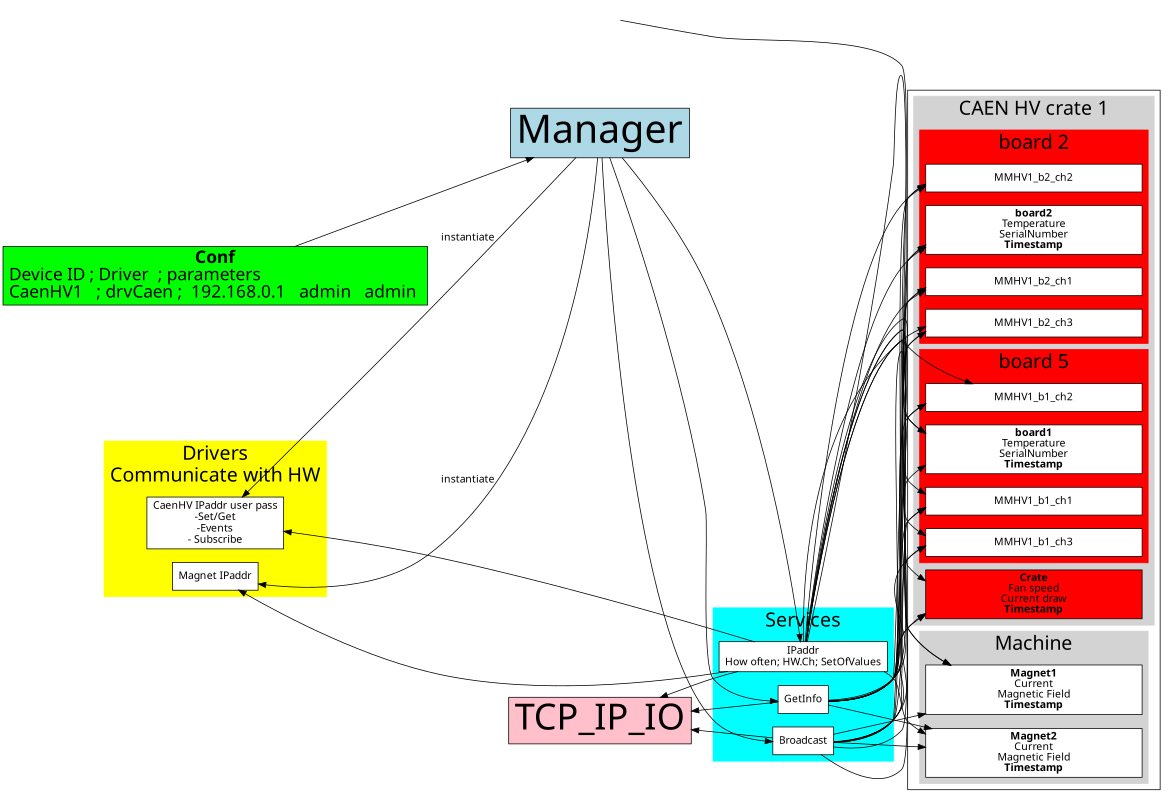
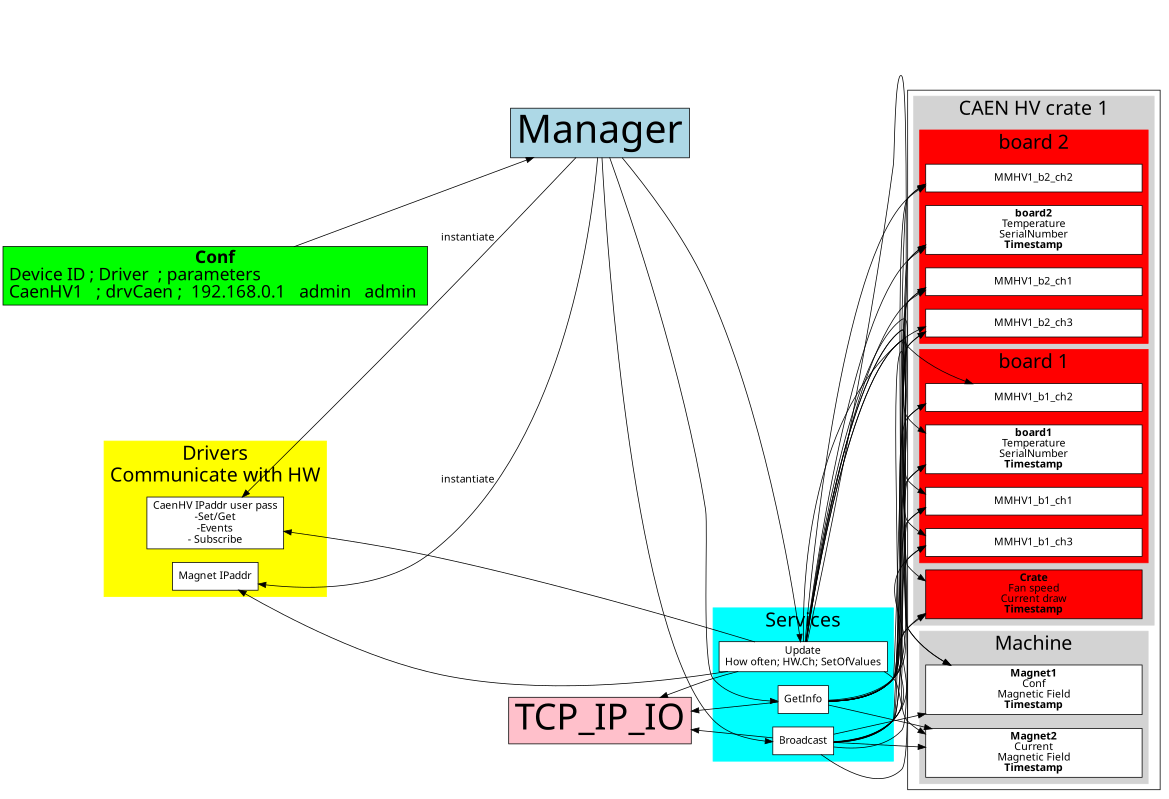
(895, 60) -> (902, 625)
(1034, 363) -> (1034, 363)
(803, 657) -> (803, 657)
(1034, 684) -> (1034, 684)
